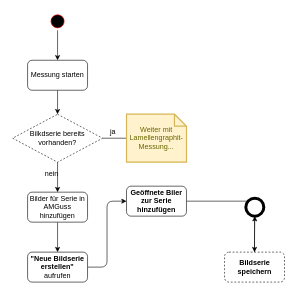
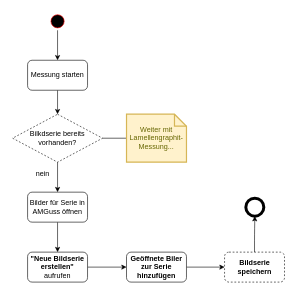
(113, 132) -> none
(51, 174) -> (42, 174)
(156, 201) -> (156, 267)
(57, 207) -> (57, 207)
